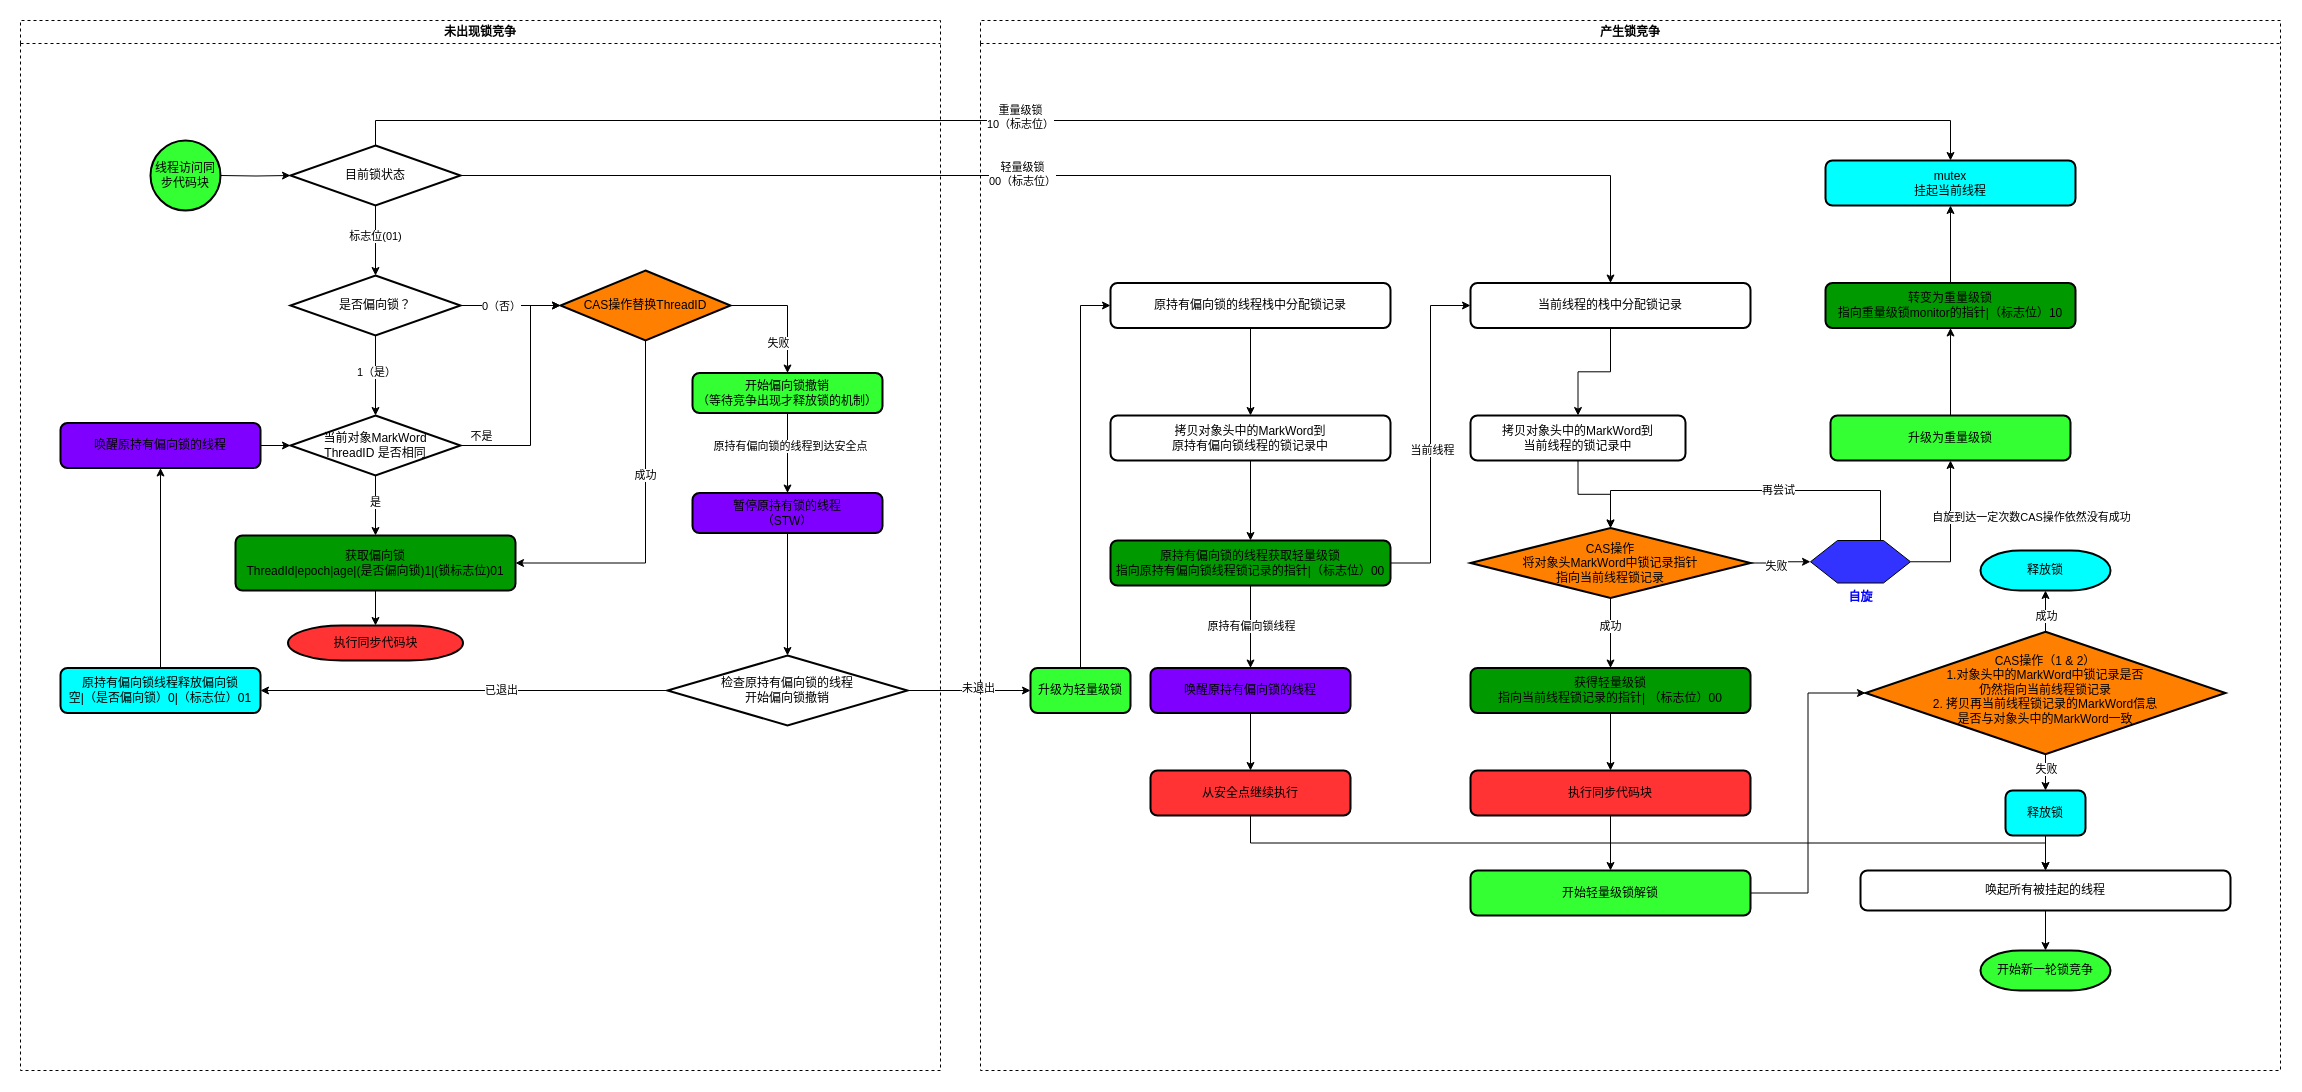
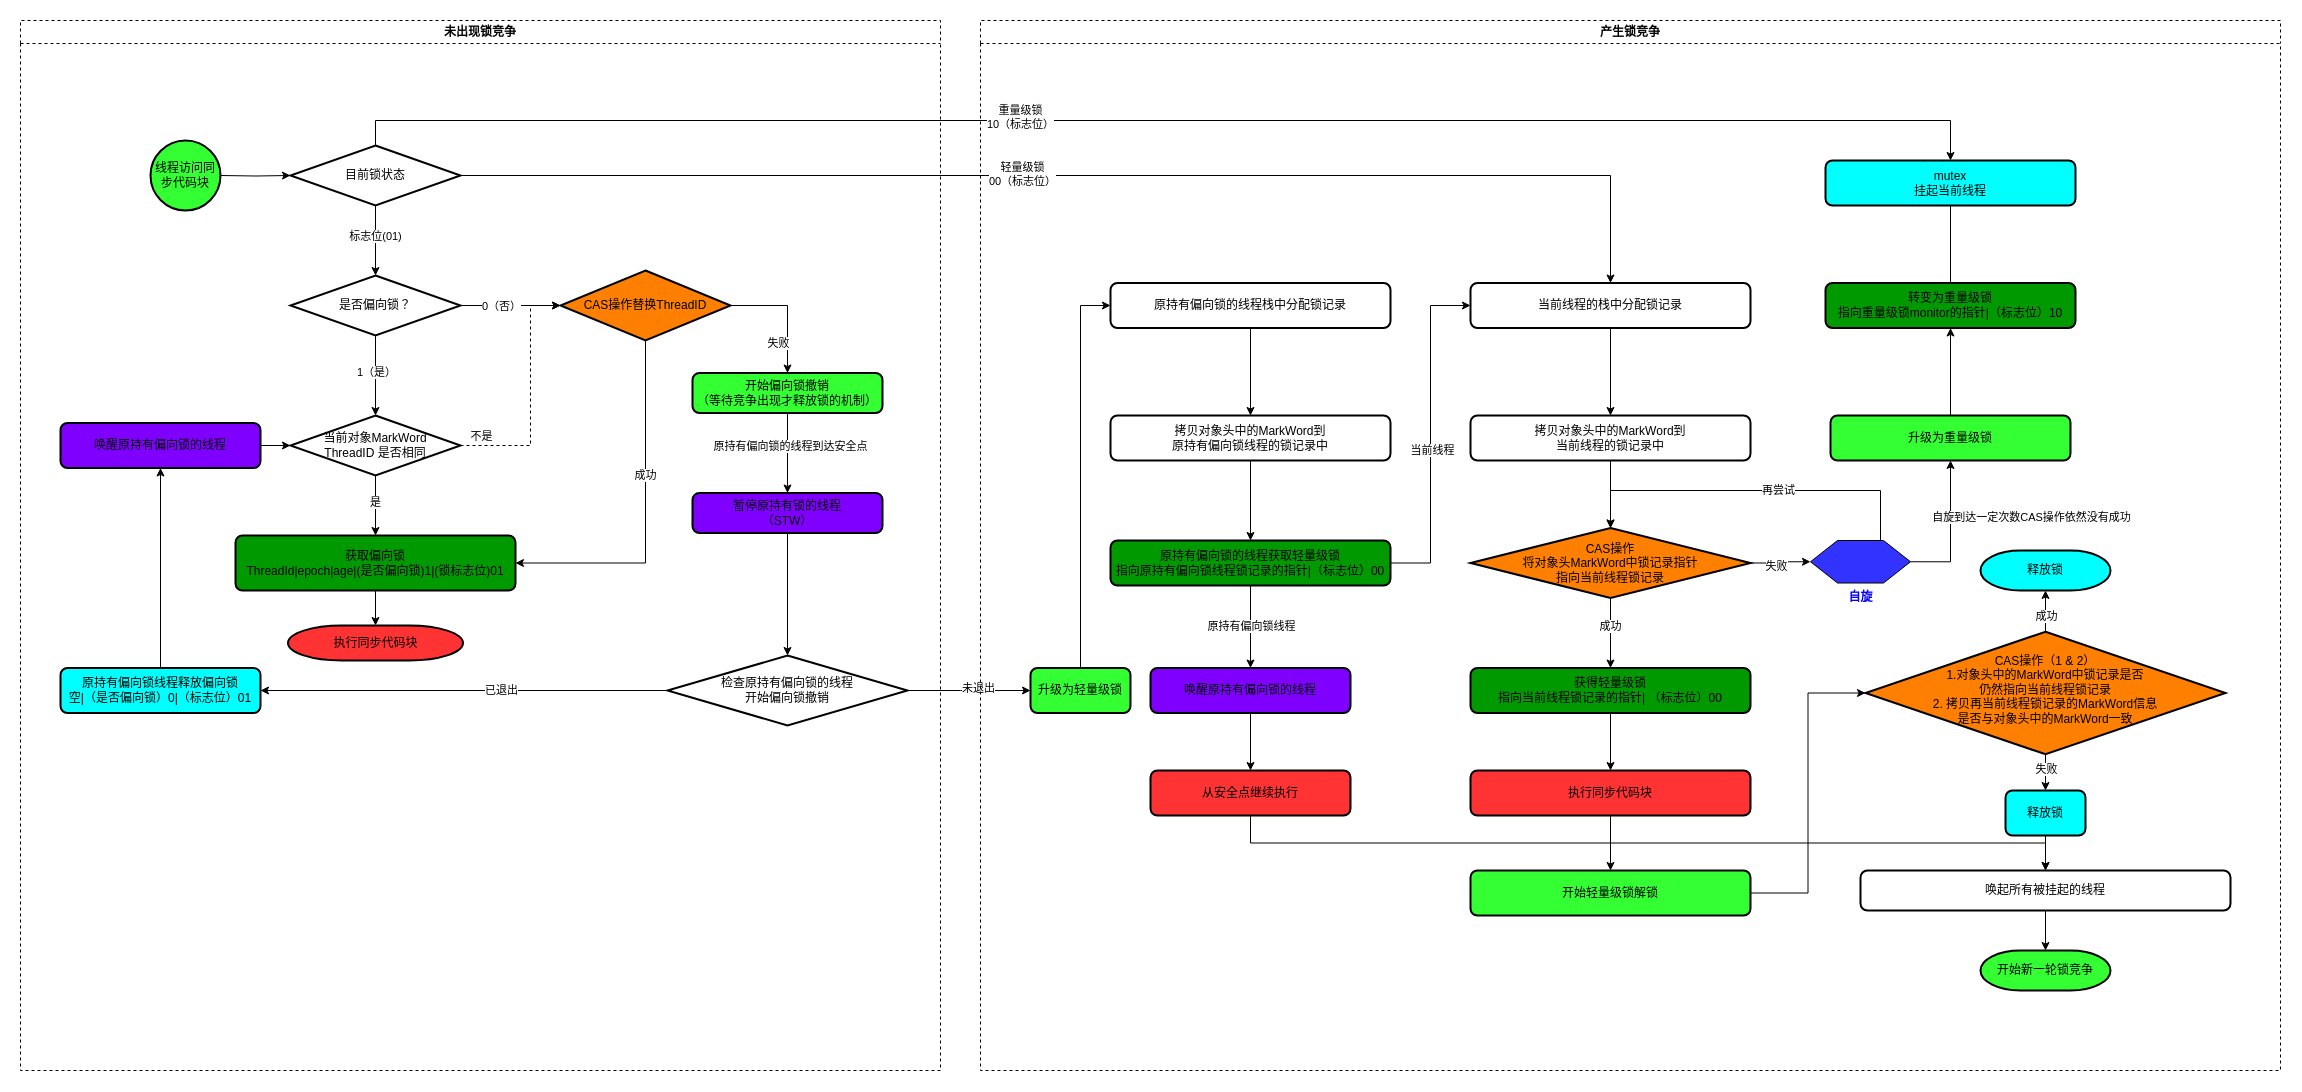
(1951, 213) -> (1951, 210)
(531, 412) -> (531, 412)
(1578, 438) -> (1611, 438)
